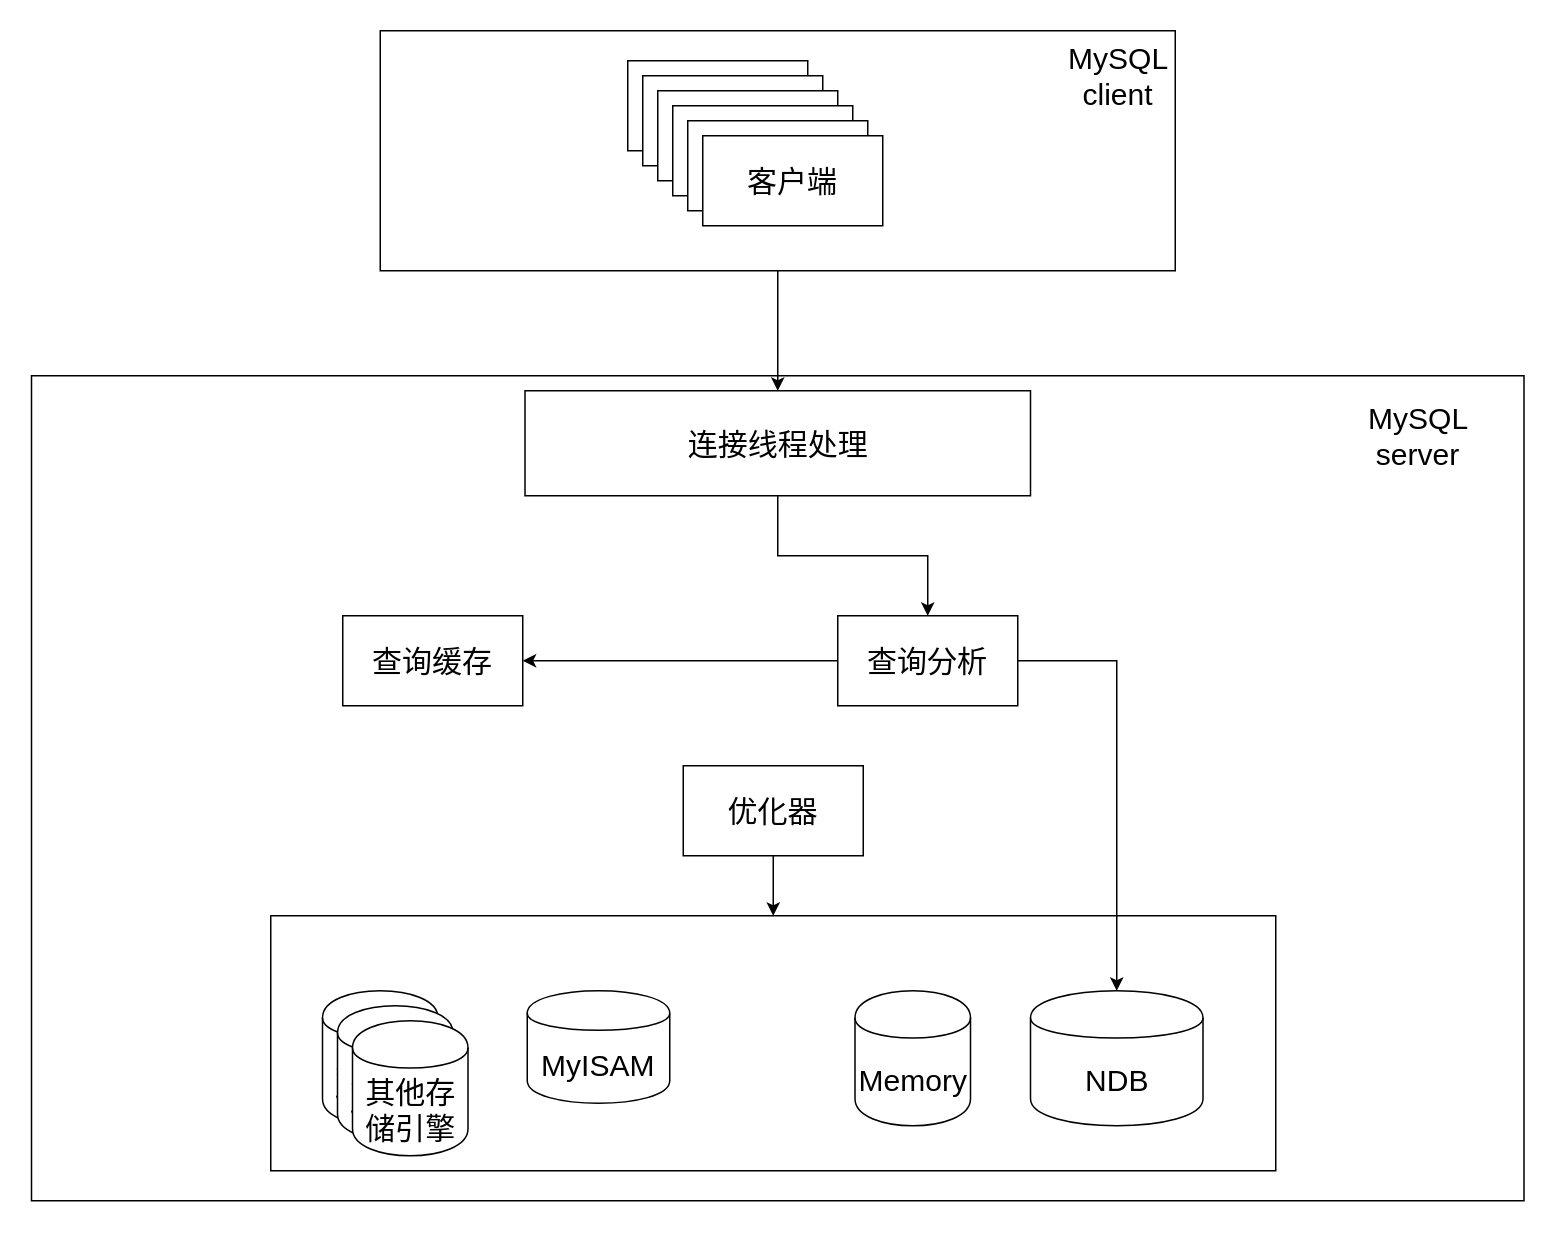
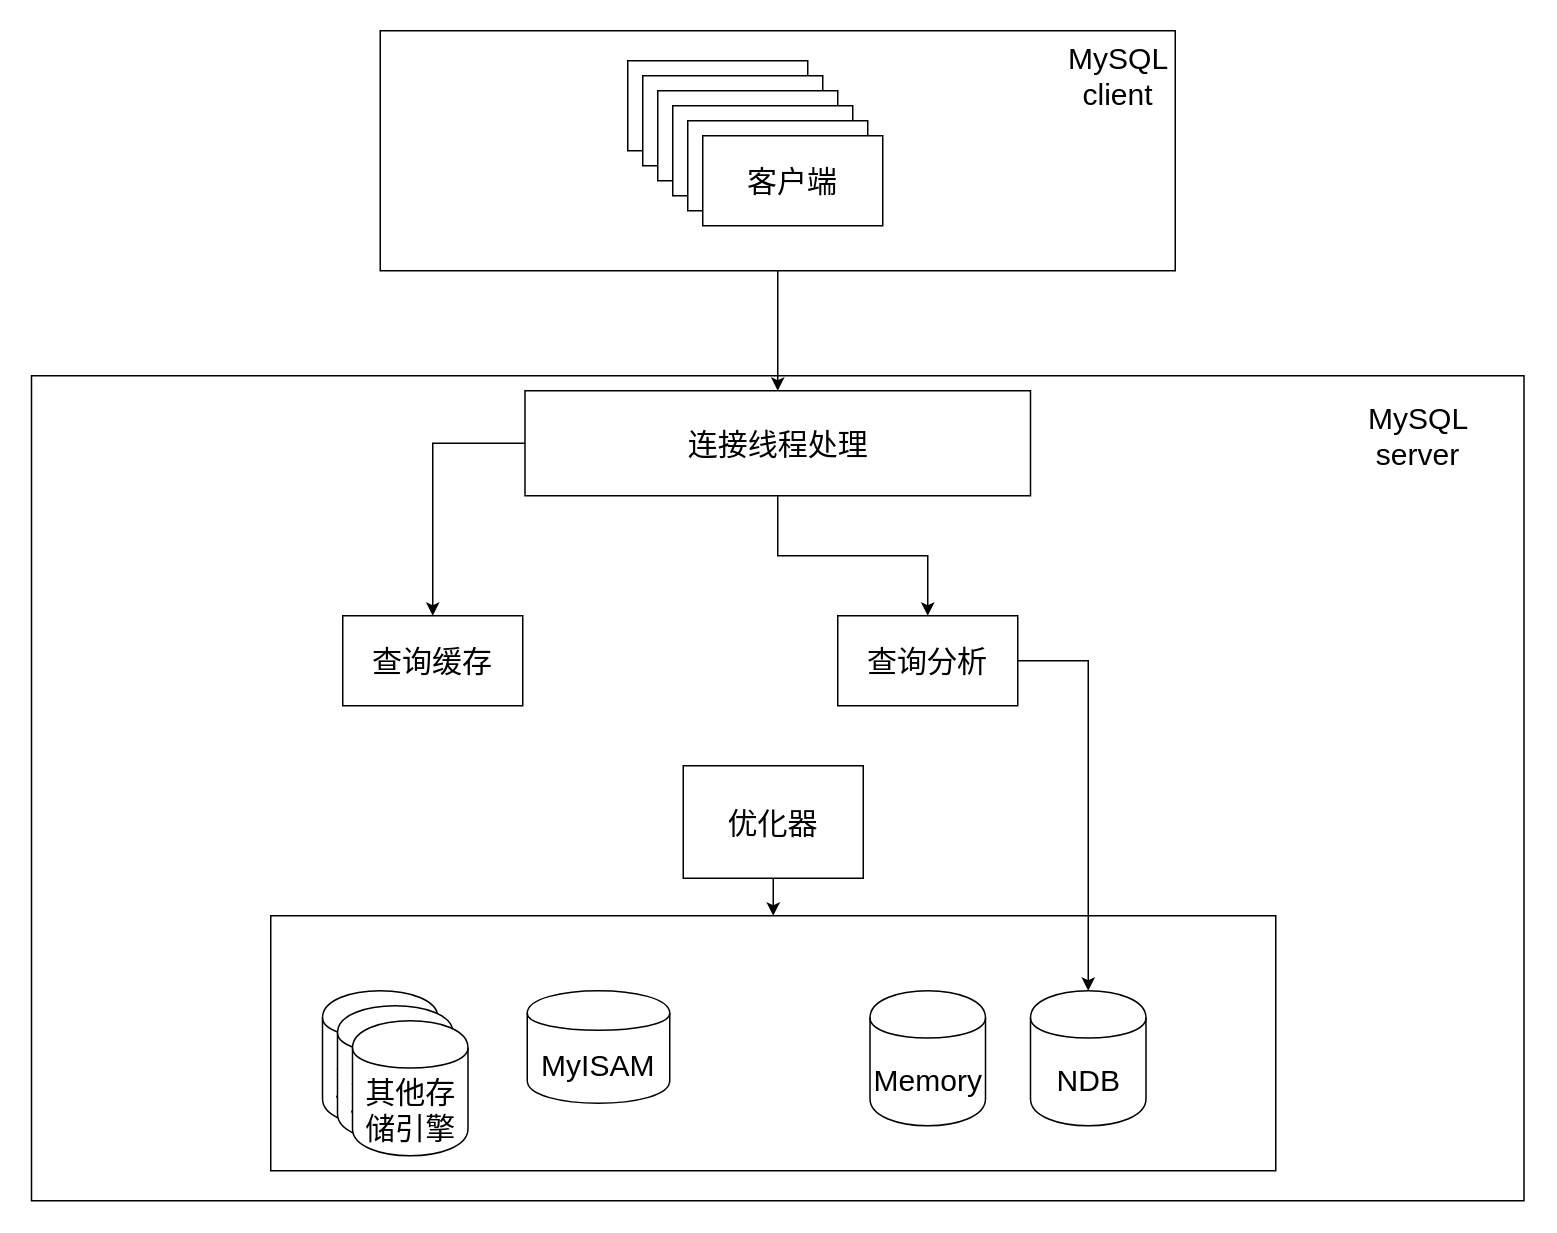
none -> (433, 478)
(686, 661) -> none
(773, 811) -> (773, 822)
(913, 1058) -> (928, 1058)
(1117, 1058) -> (1088, 1058)
